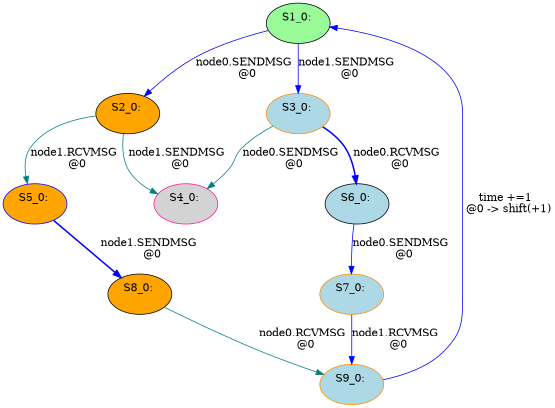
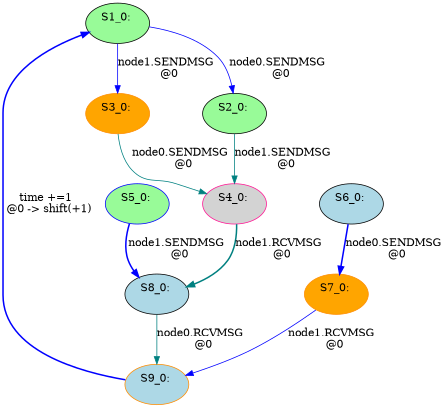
(128, 114) -> (235, 114)
(298, 114) -> (118, 114)
(47, 132) -> none
(345, 147) -> none
(463, 187) -> (3, 226)
(35, 204) -> (137, 204)
(352, 245) -> (345, 245)
none -> (227, 262)
(140, 294) -> (157, 294)
(352, 294) -> (336, 294)
